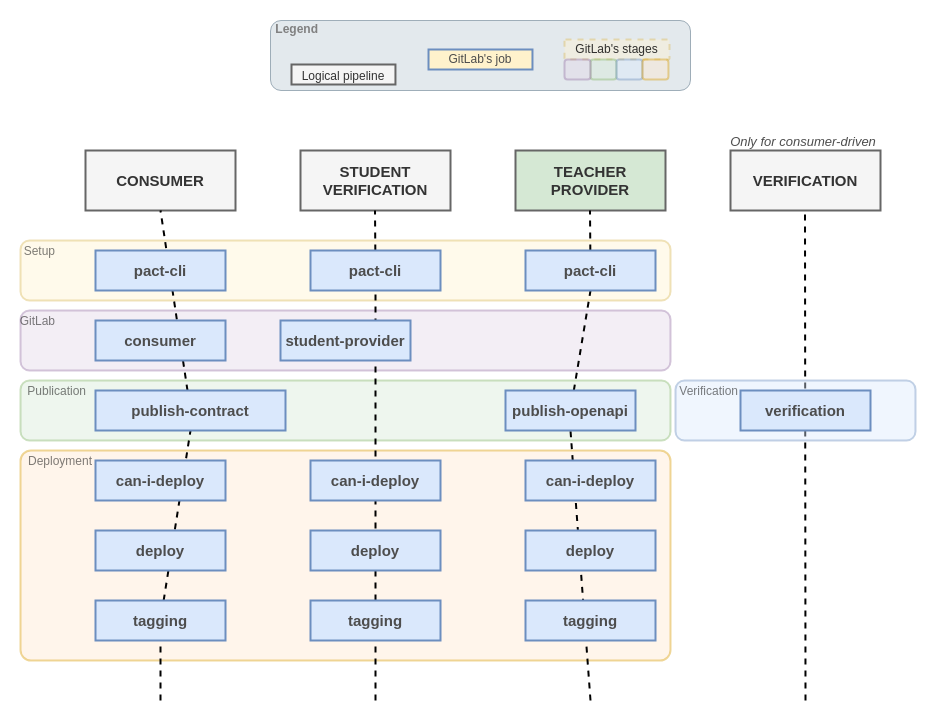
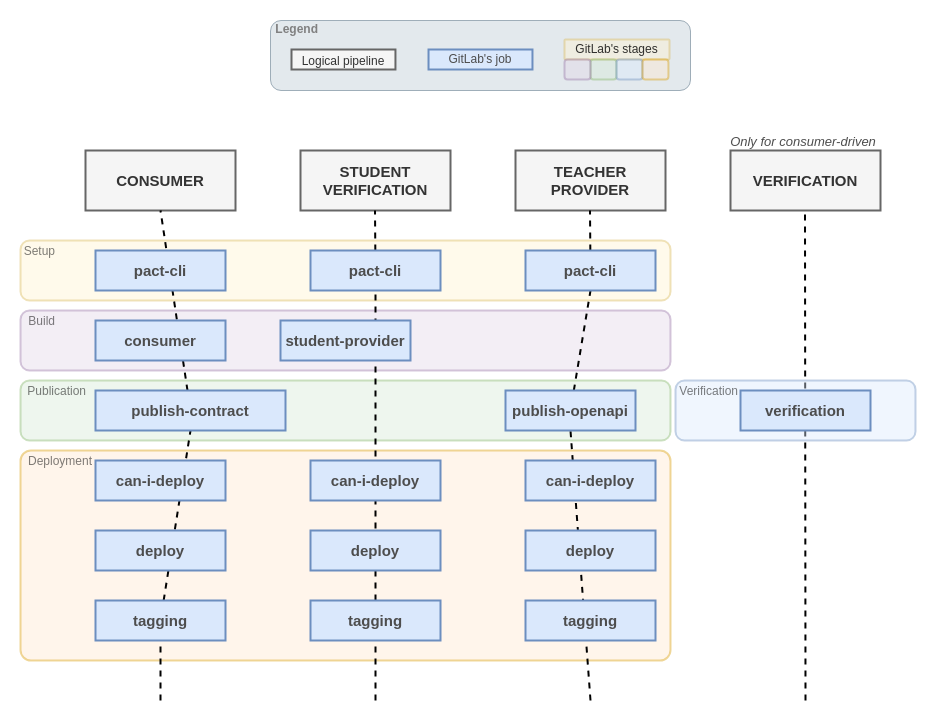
(617, 50) -> (617, 50)
(481, 60) -> (481, 60)
(343, 75) -> (343, 60)
(591, 181) -> (591, 181)
(37, 320) -> (42, 320)
